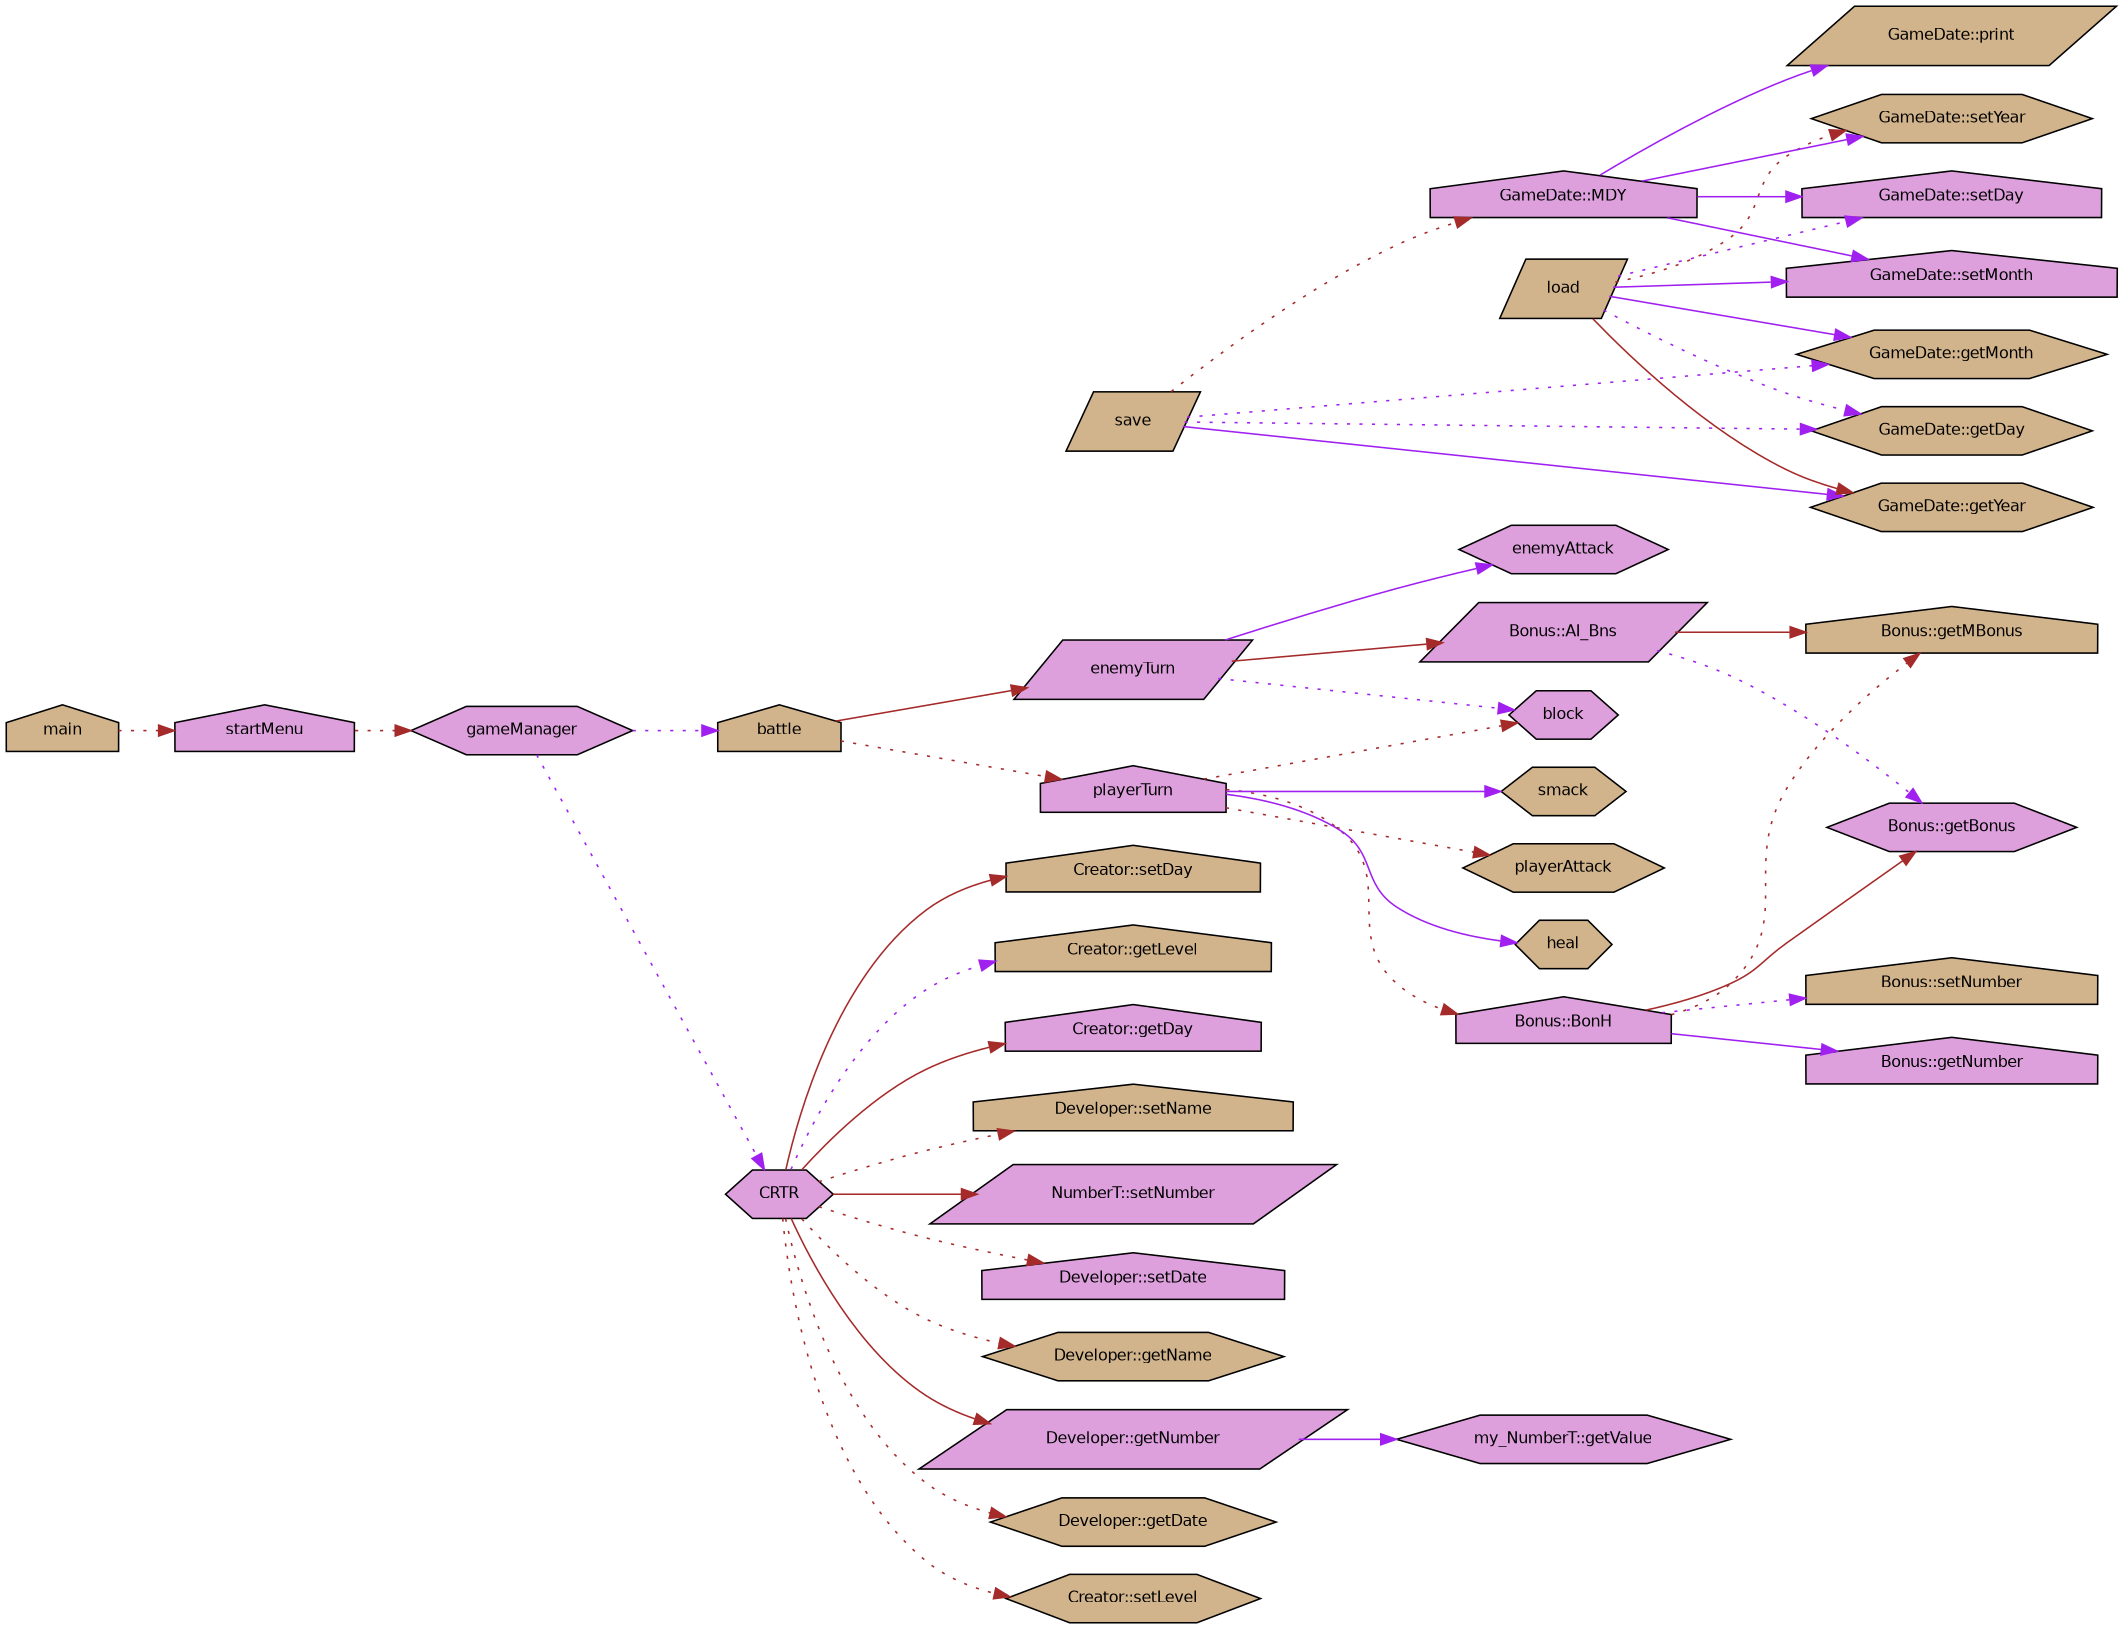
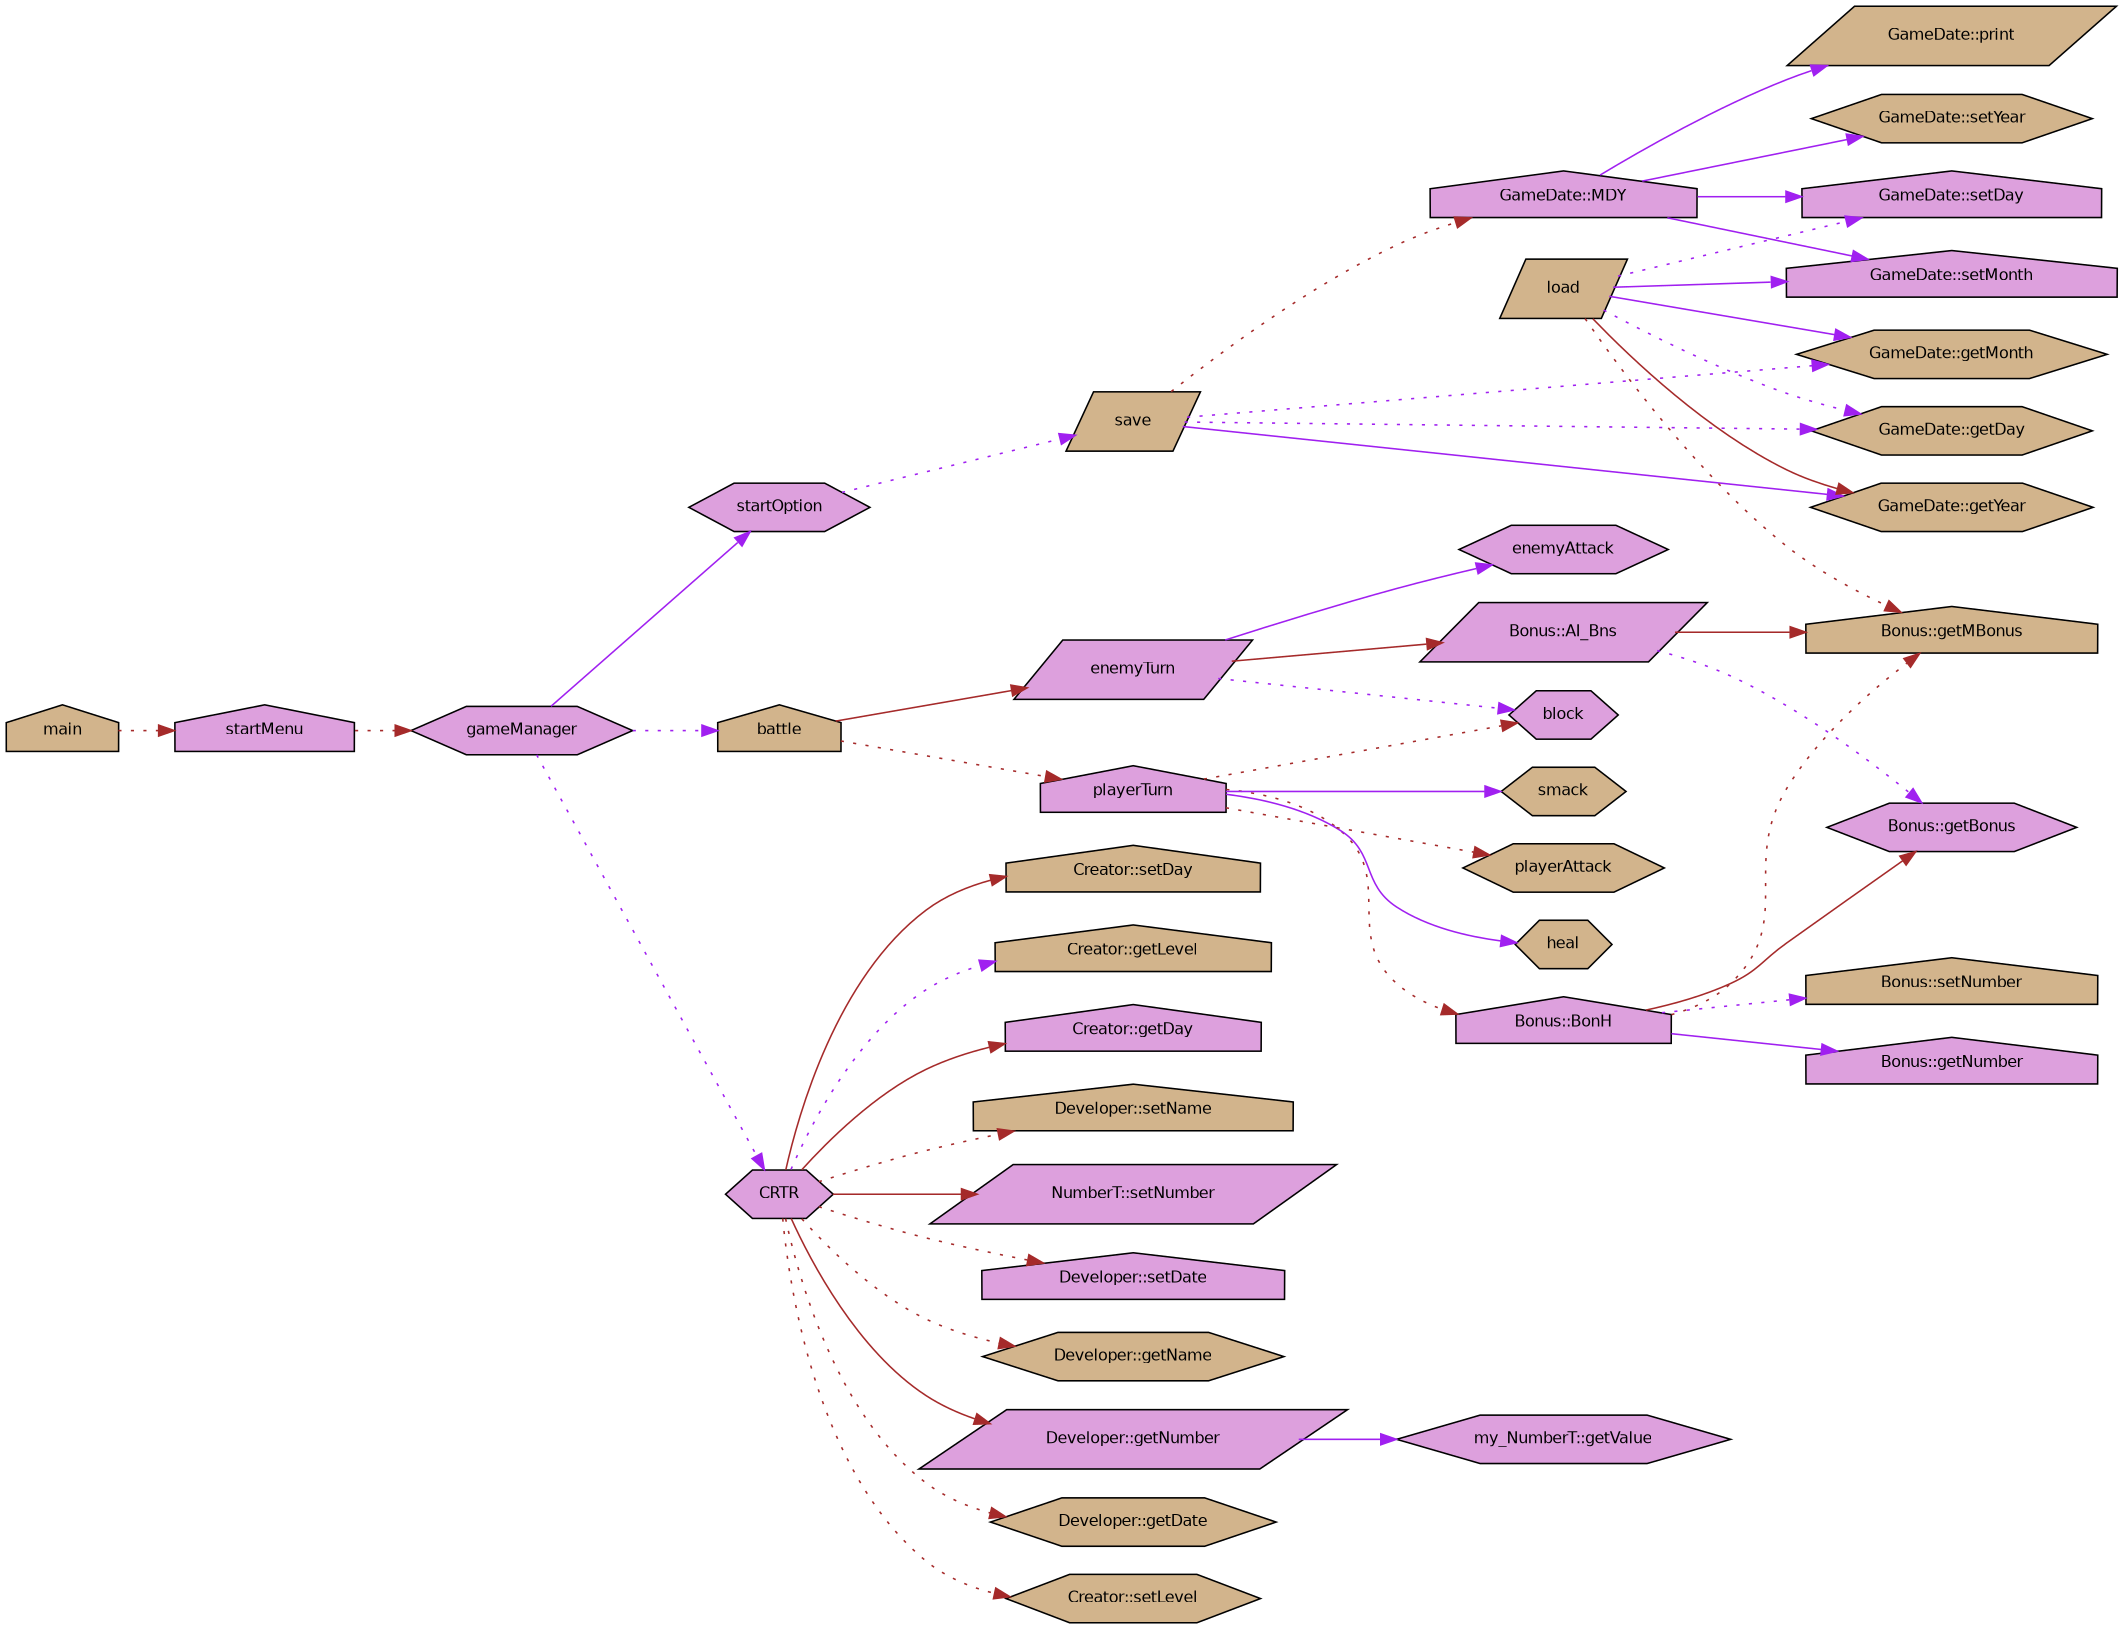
(1744, 224) -> (1703, 467)
none -> (779, 507)
